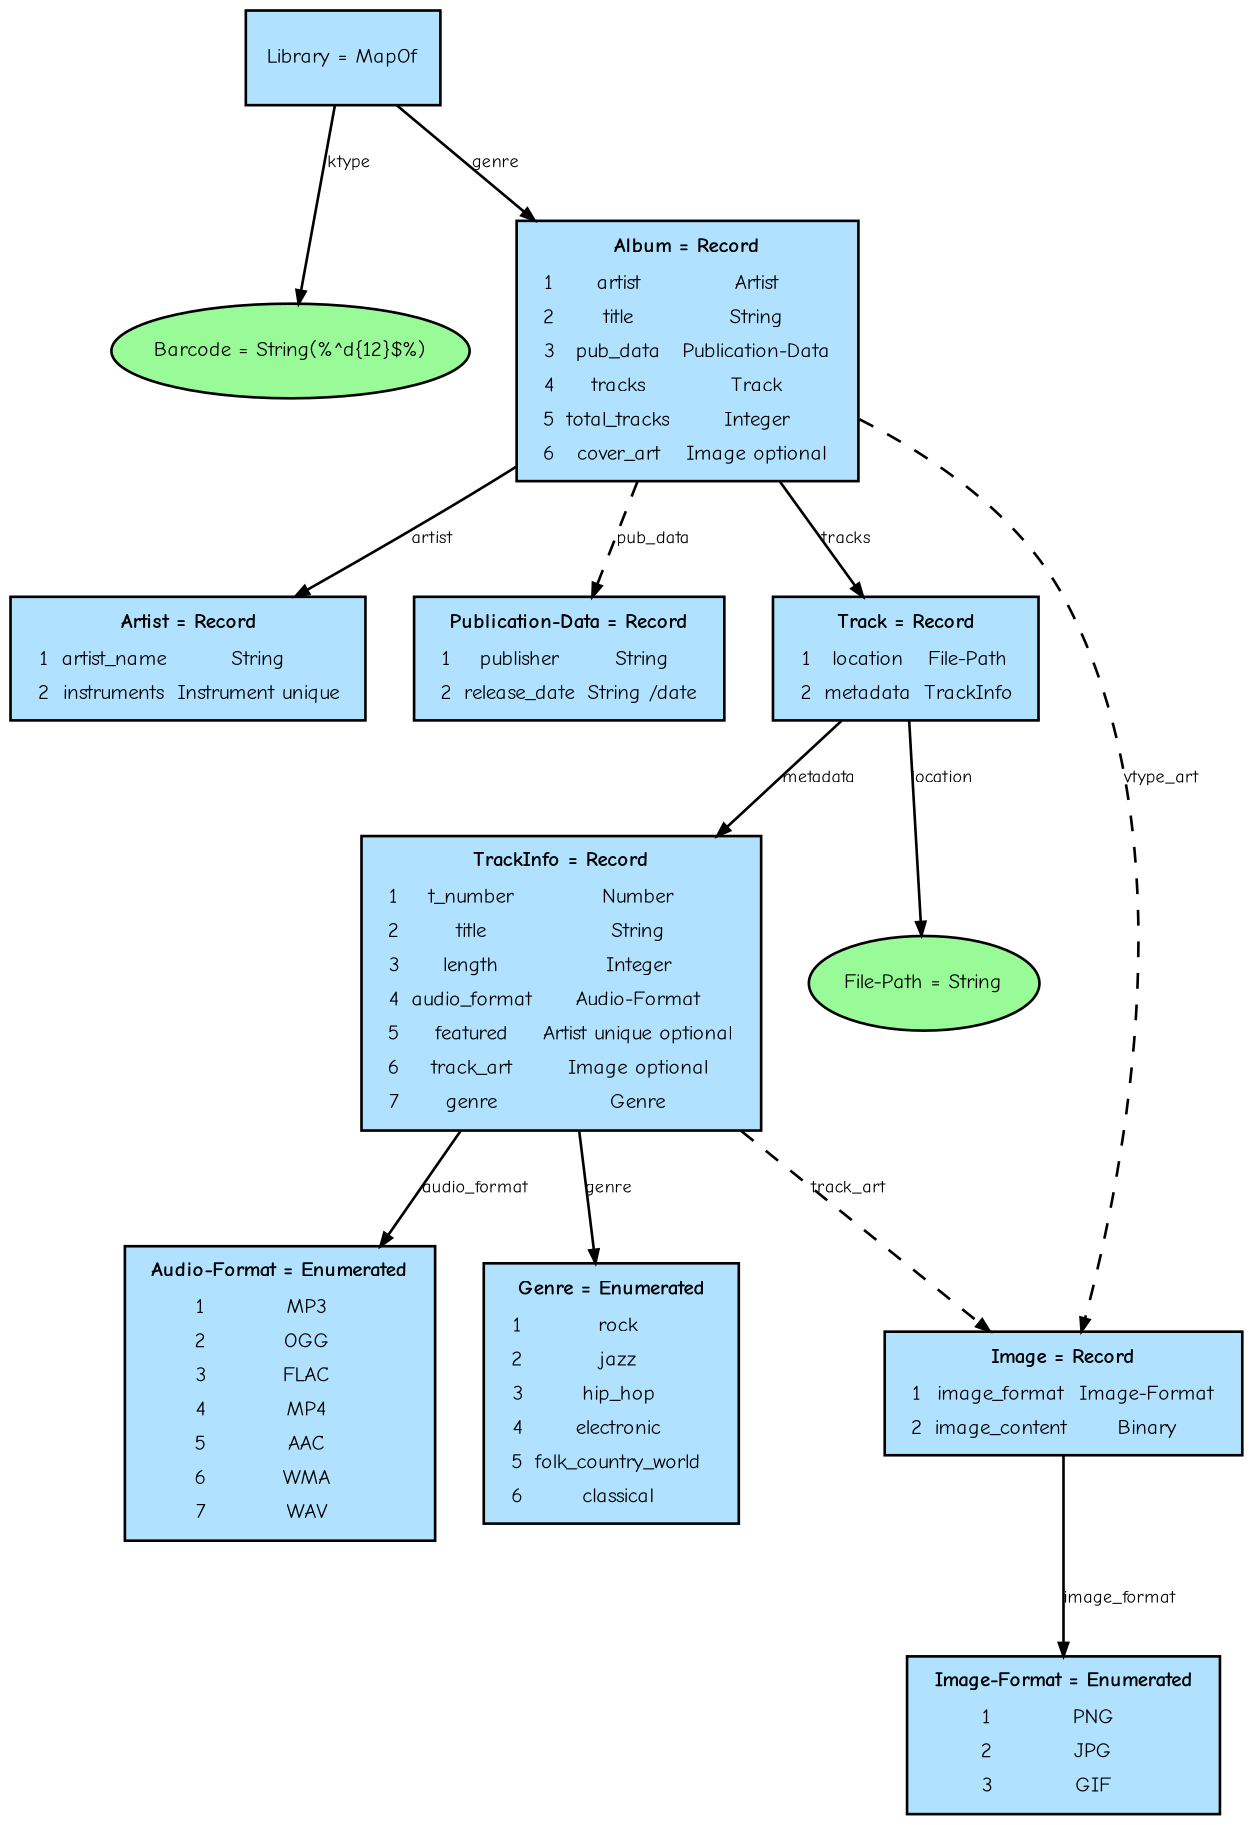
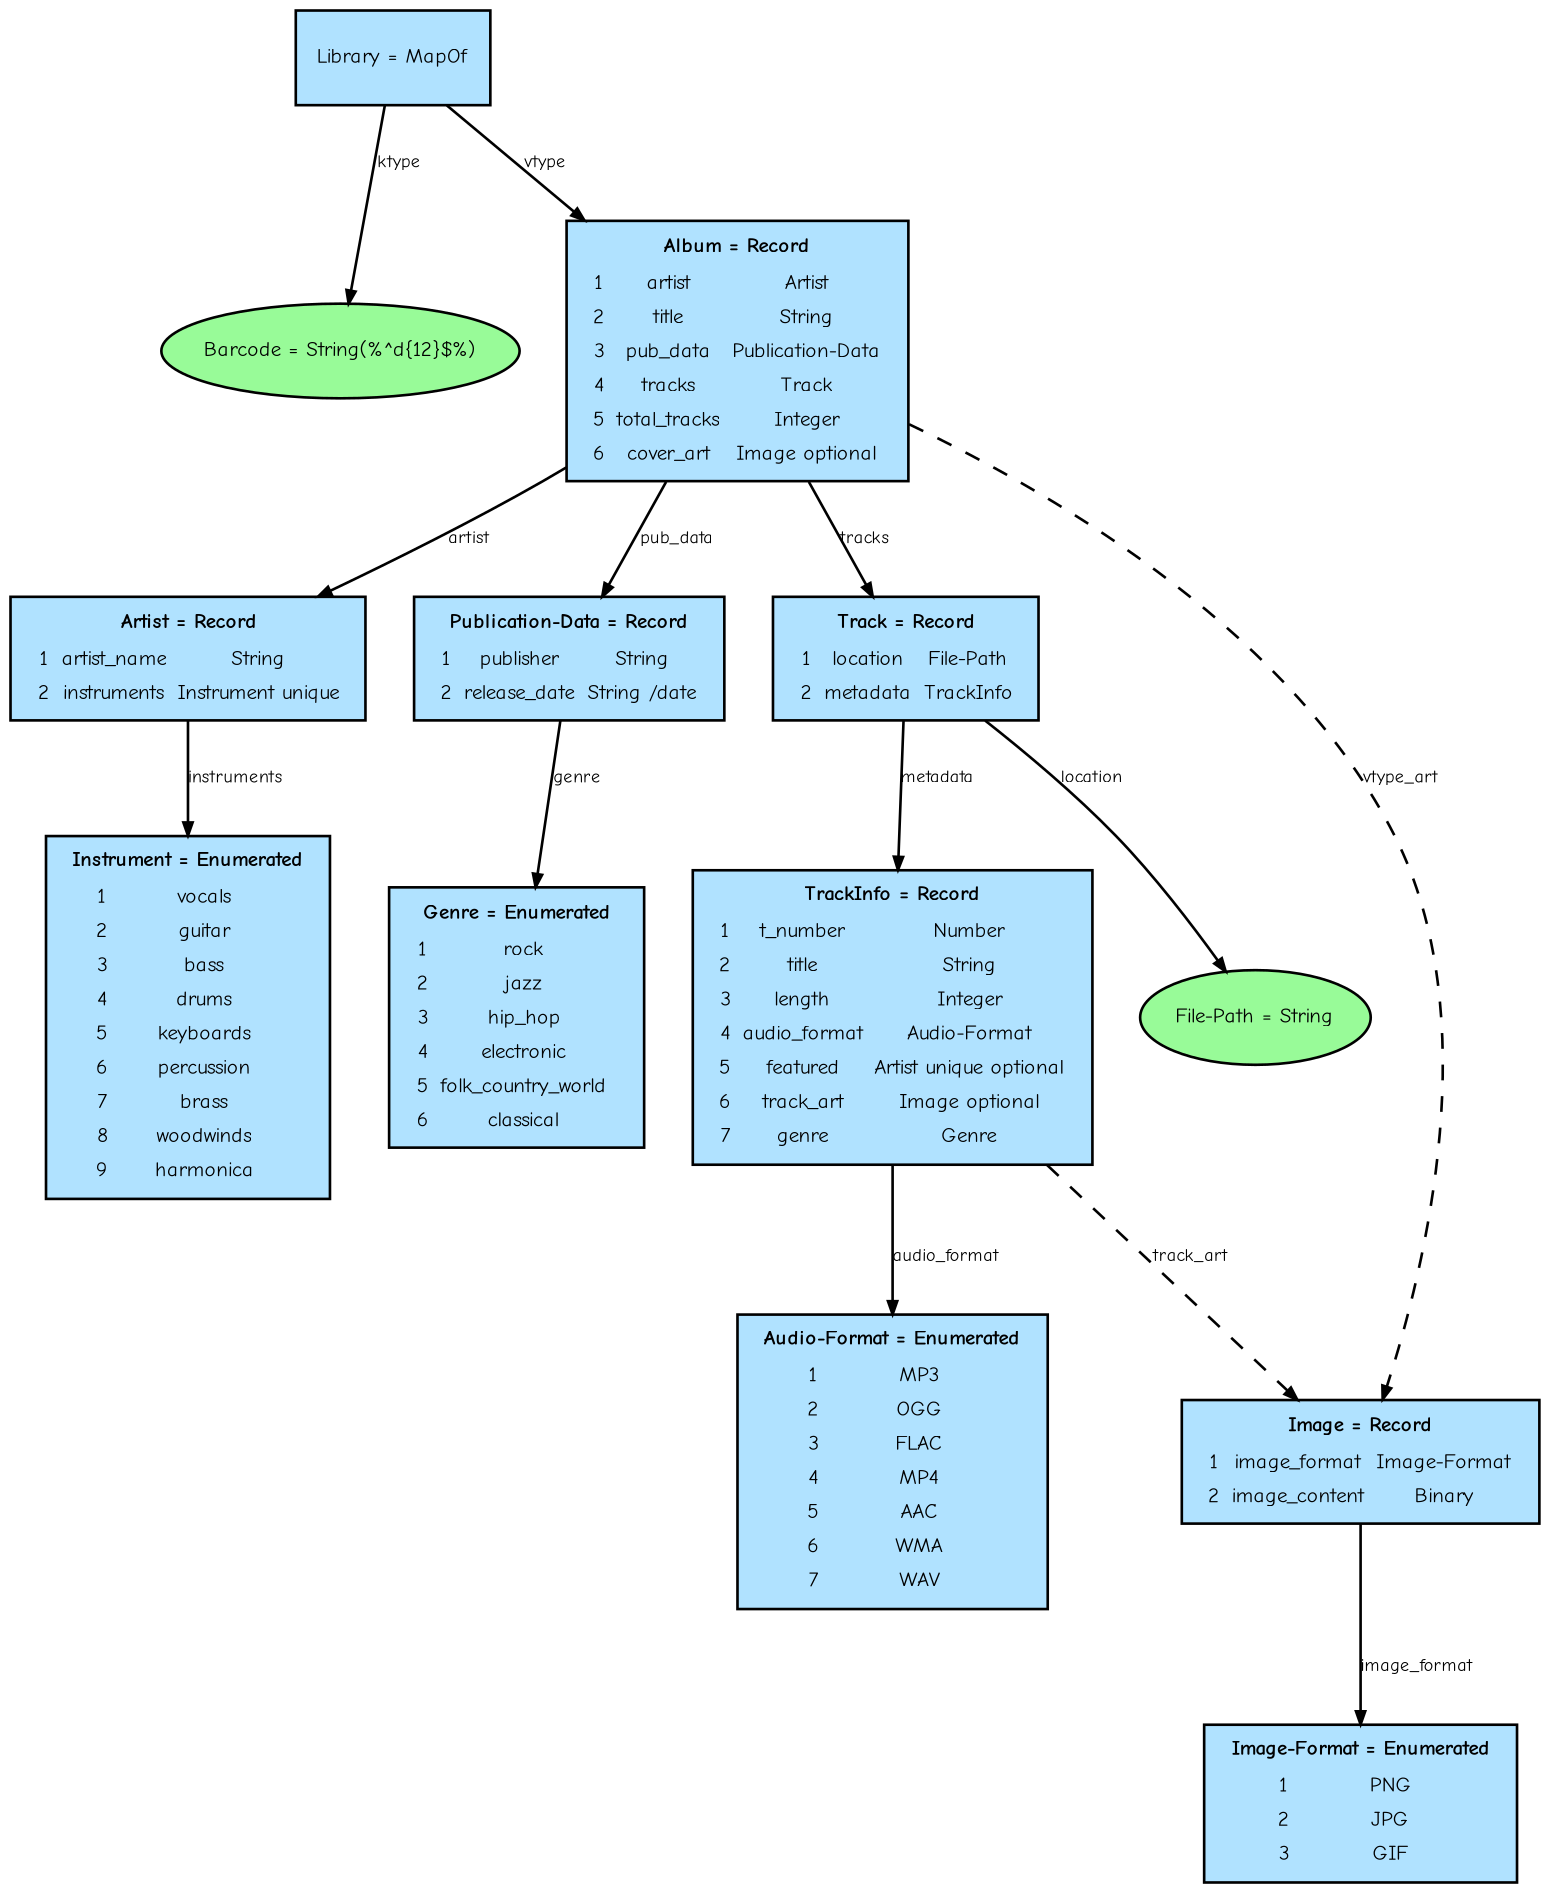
(497, 163) -> (546, 163)
(617, 533) -> (637, 533)
none -> (188, 1017)
(587, 1190) -> (549, 797)
